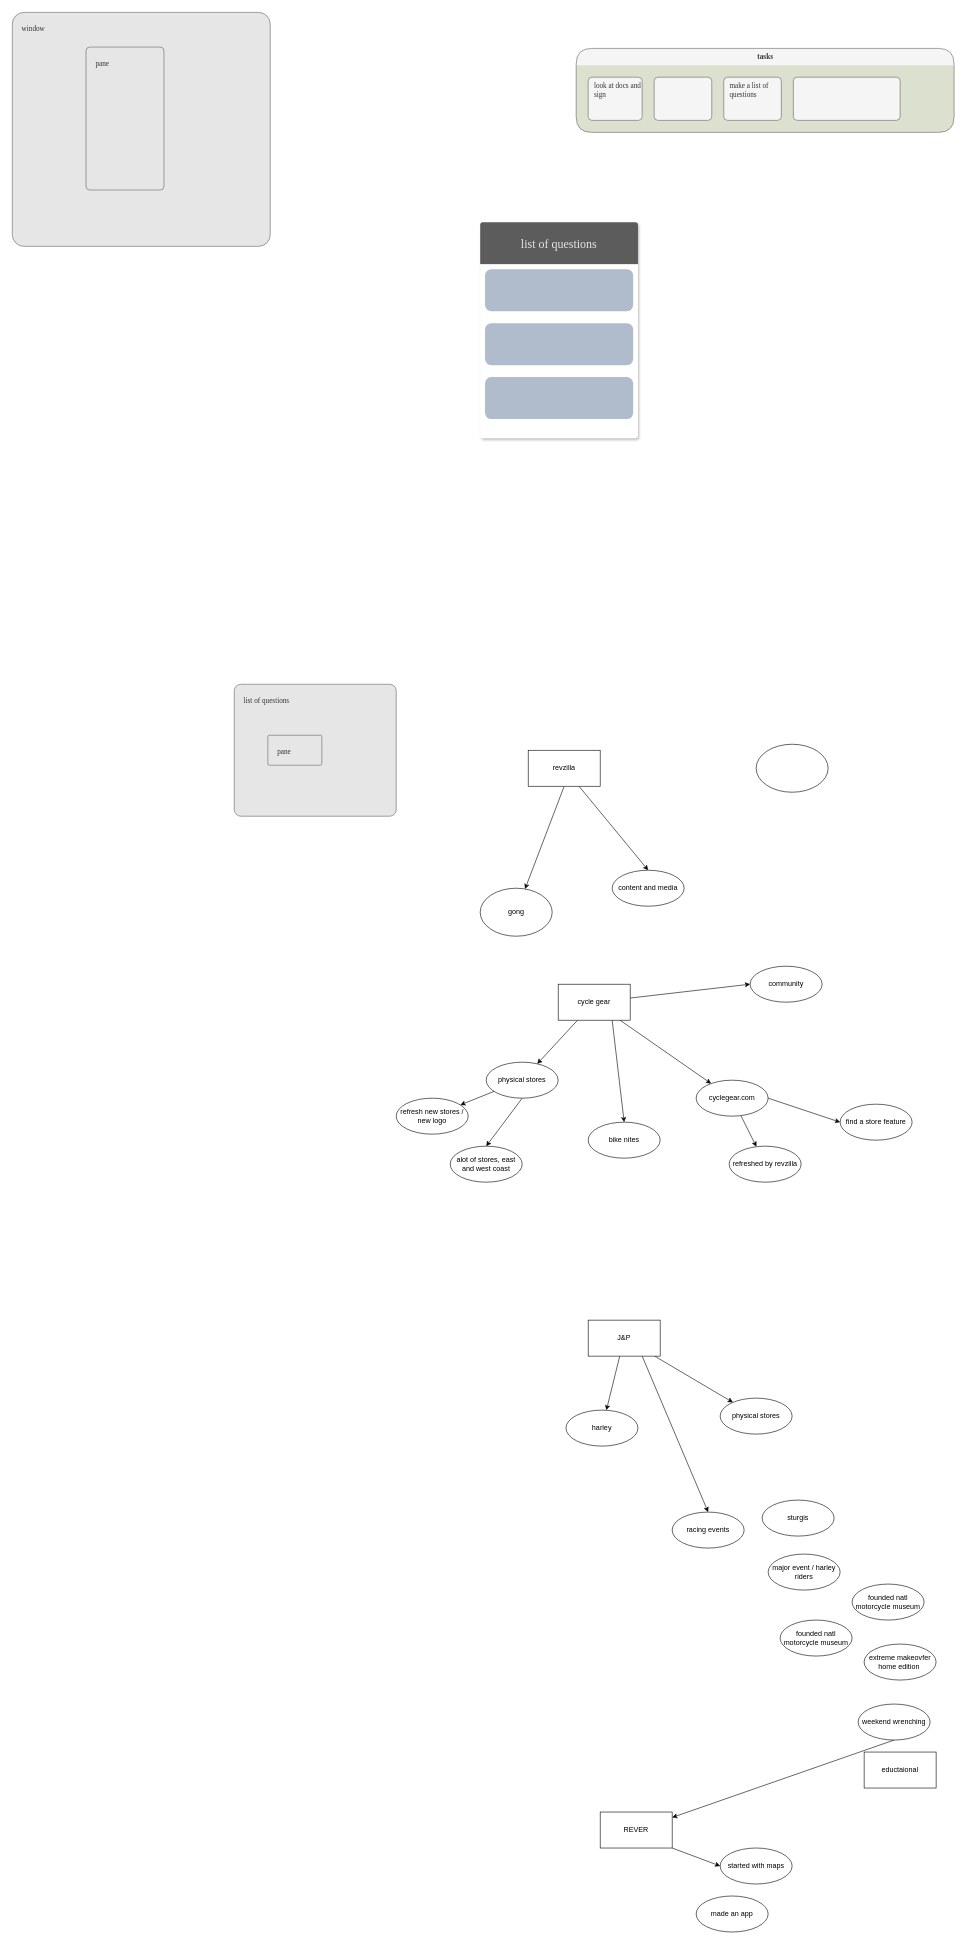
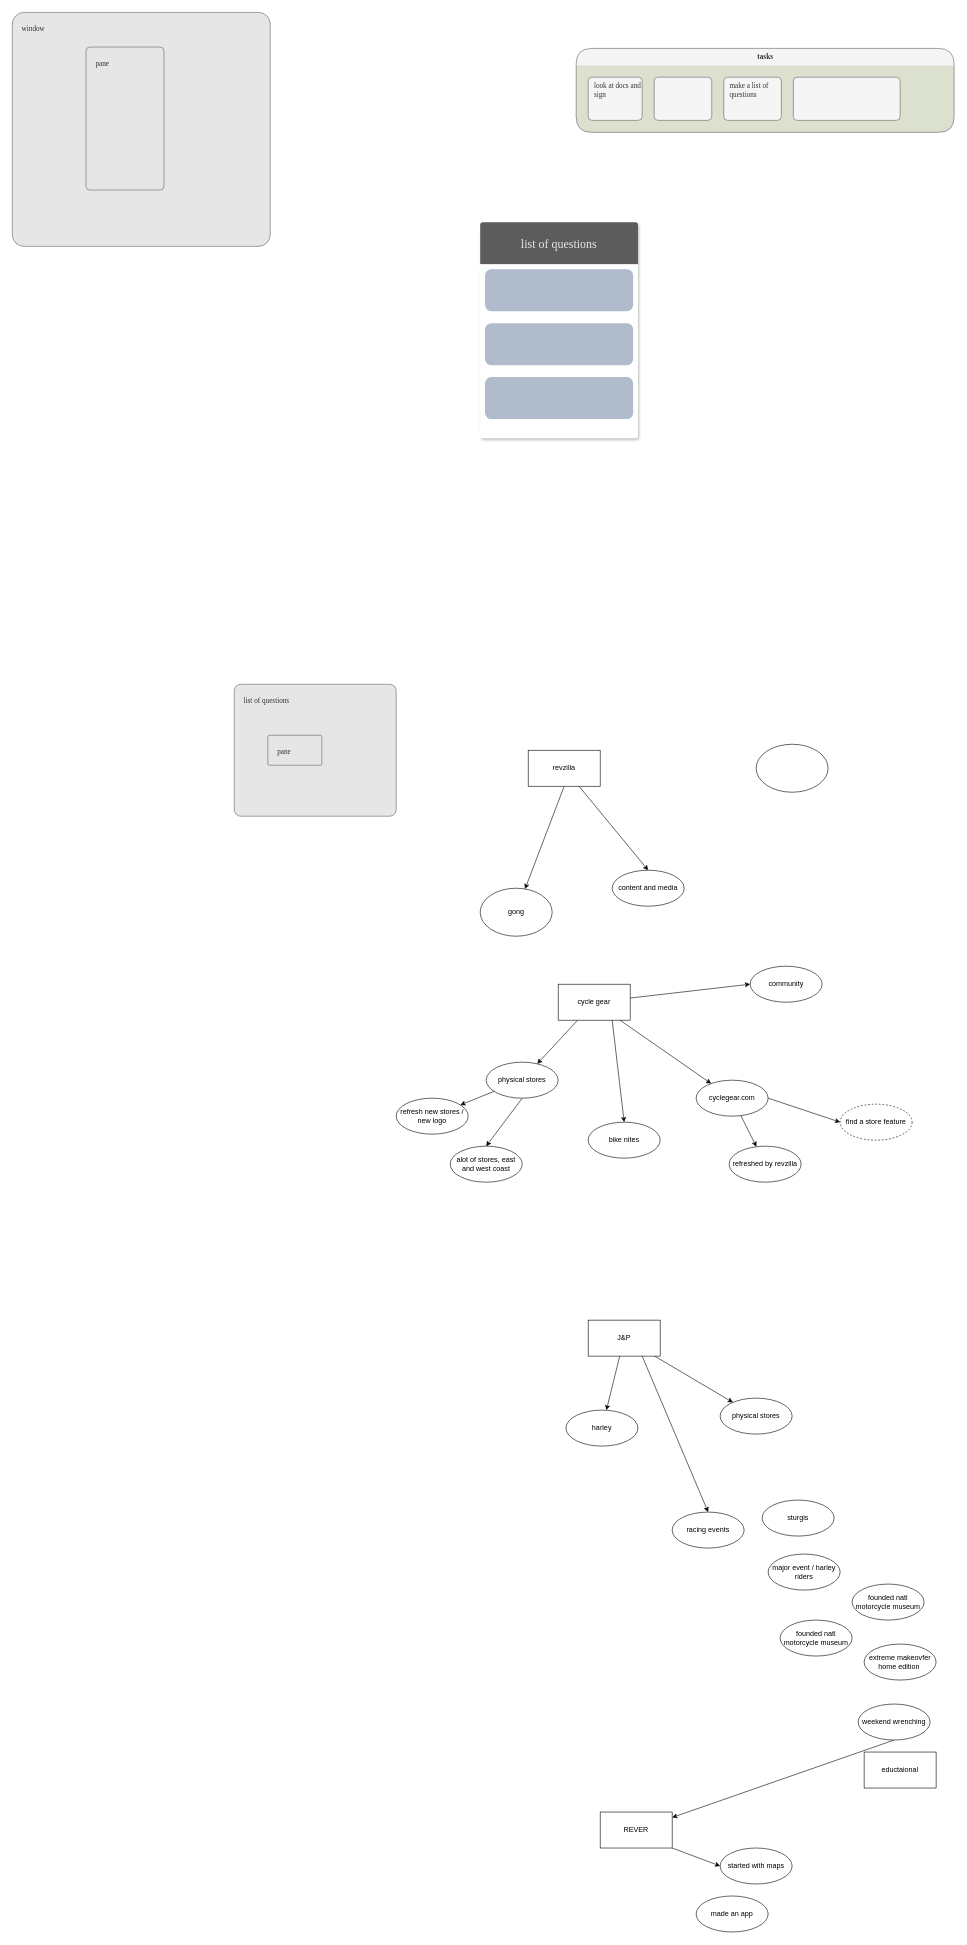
(876, 1122) -> (876, 1122)
